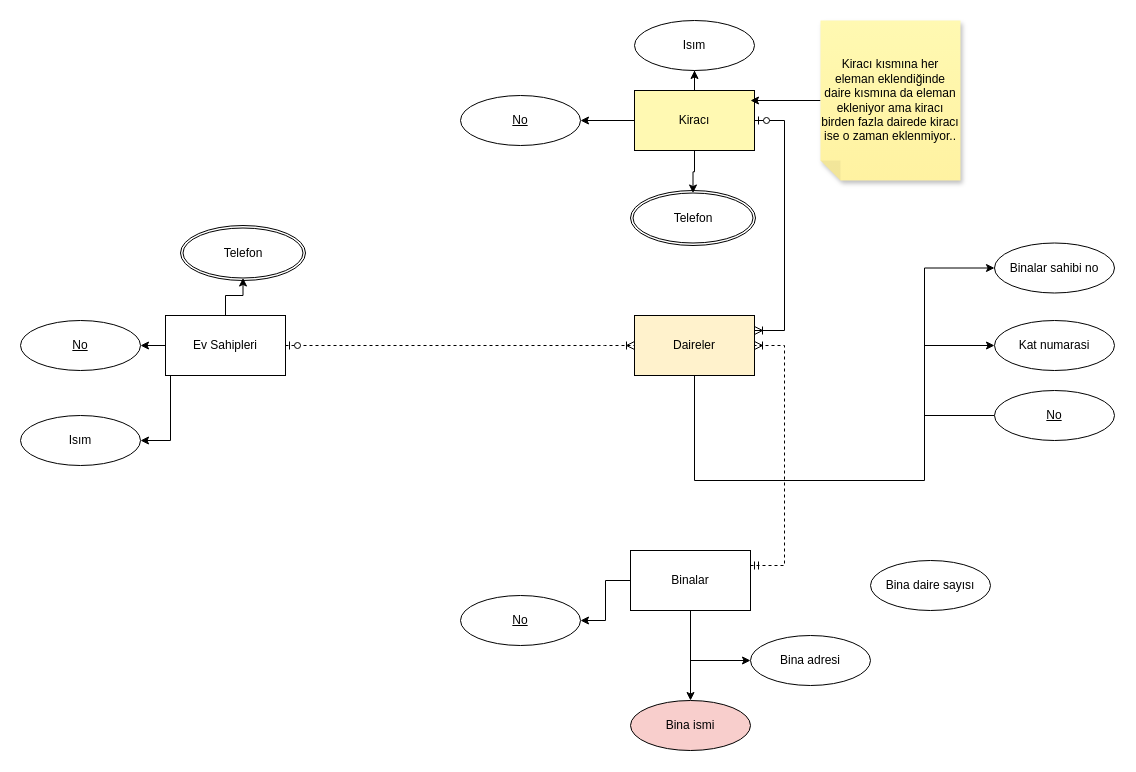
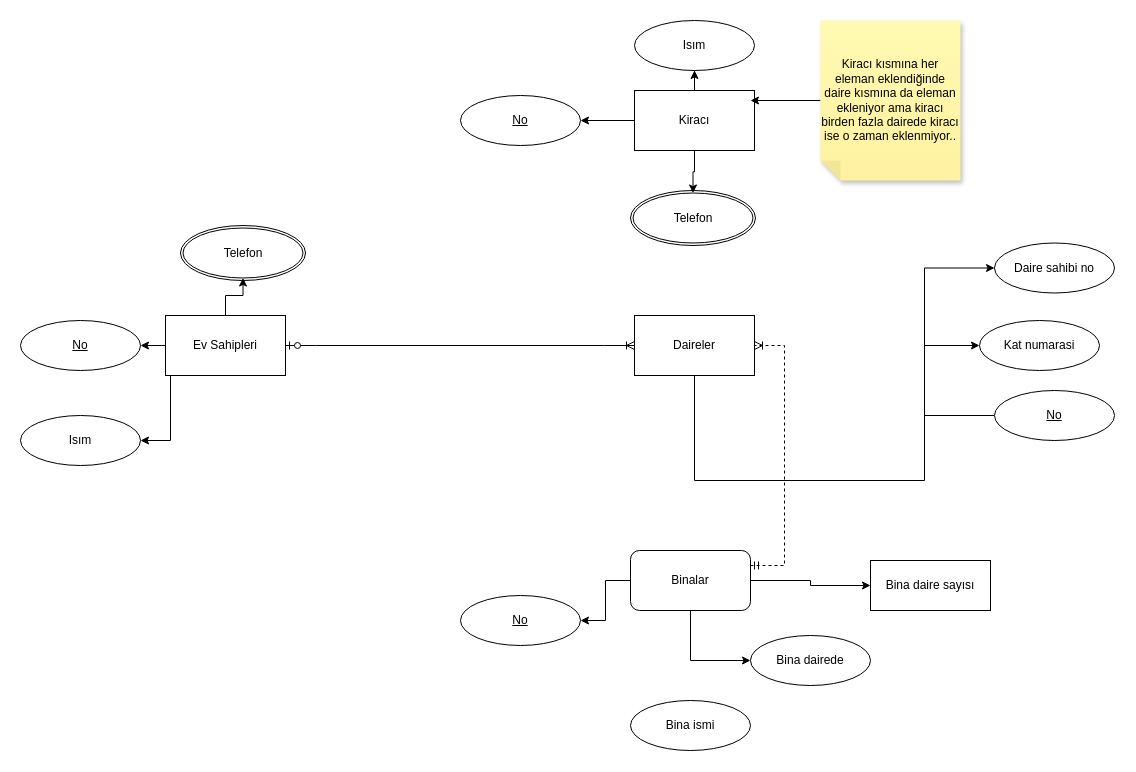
(695, 121) -> (695, 121)
(785, 226) -> none
(1055, 269) -> (1055, 269)
(460, 346) -> (460, 346)
(695, 346) -> (695, 346)
(1055, 346) -> (1040, 346)
(691, 581) -> (691, 581)
none -> (810, 581)
(931, 586) -> (931, 586)
(811, 661) -> (811, 661)
(691, 678) -> none
(691, 726) -> (691, 726)
